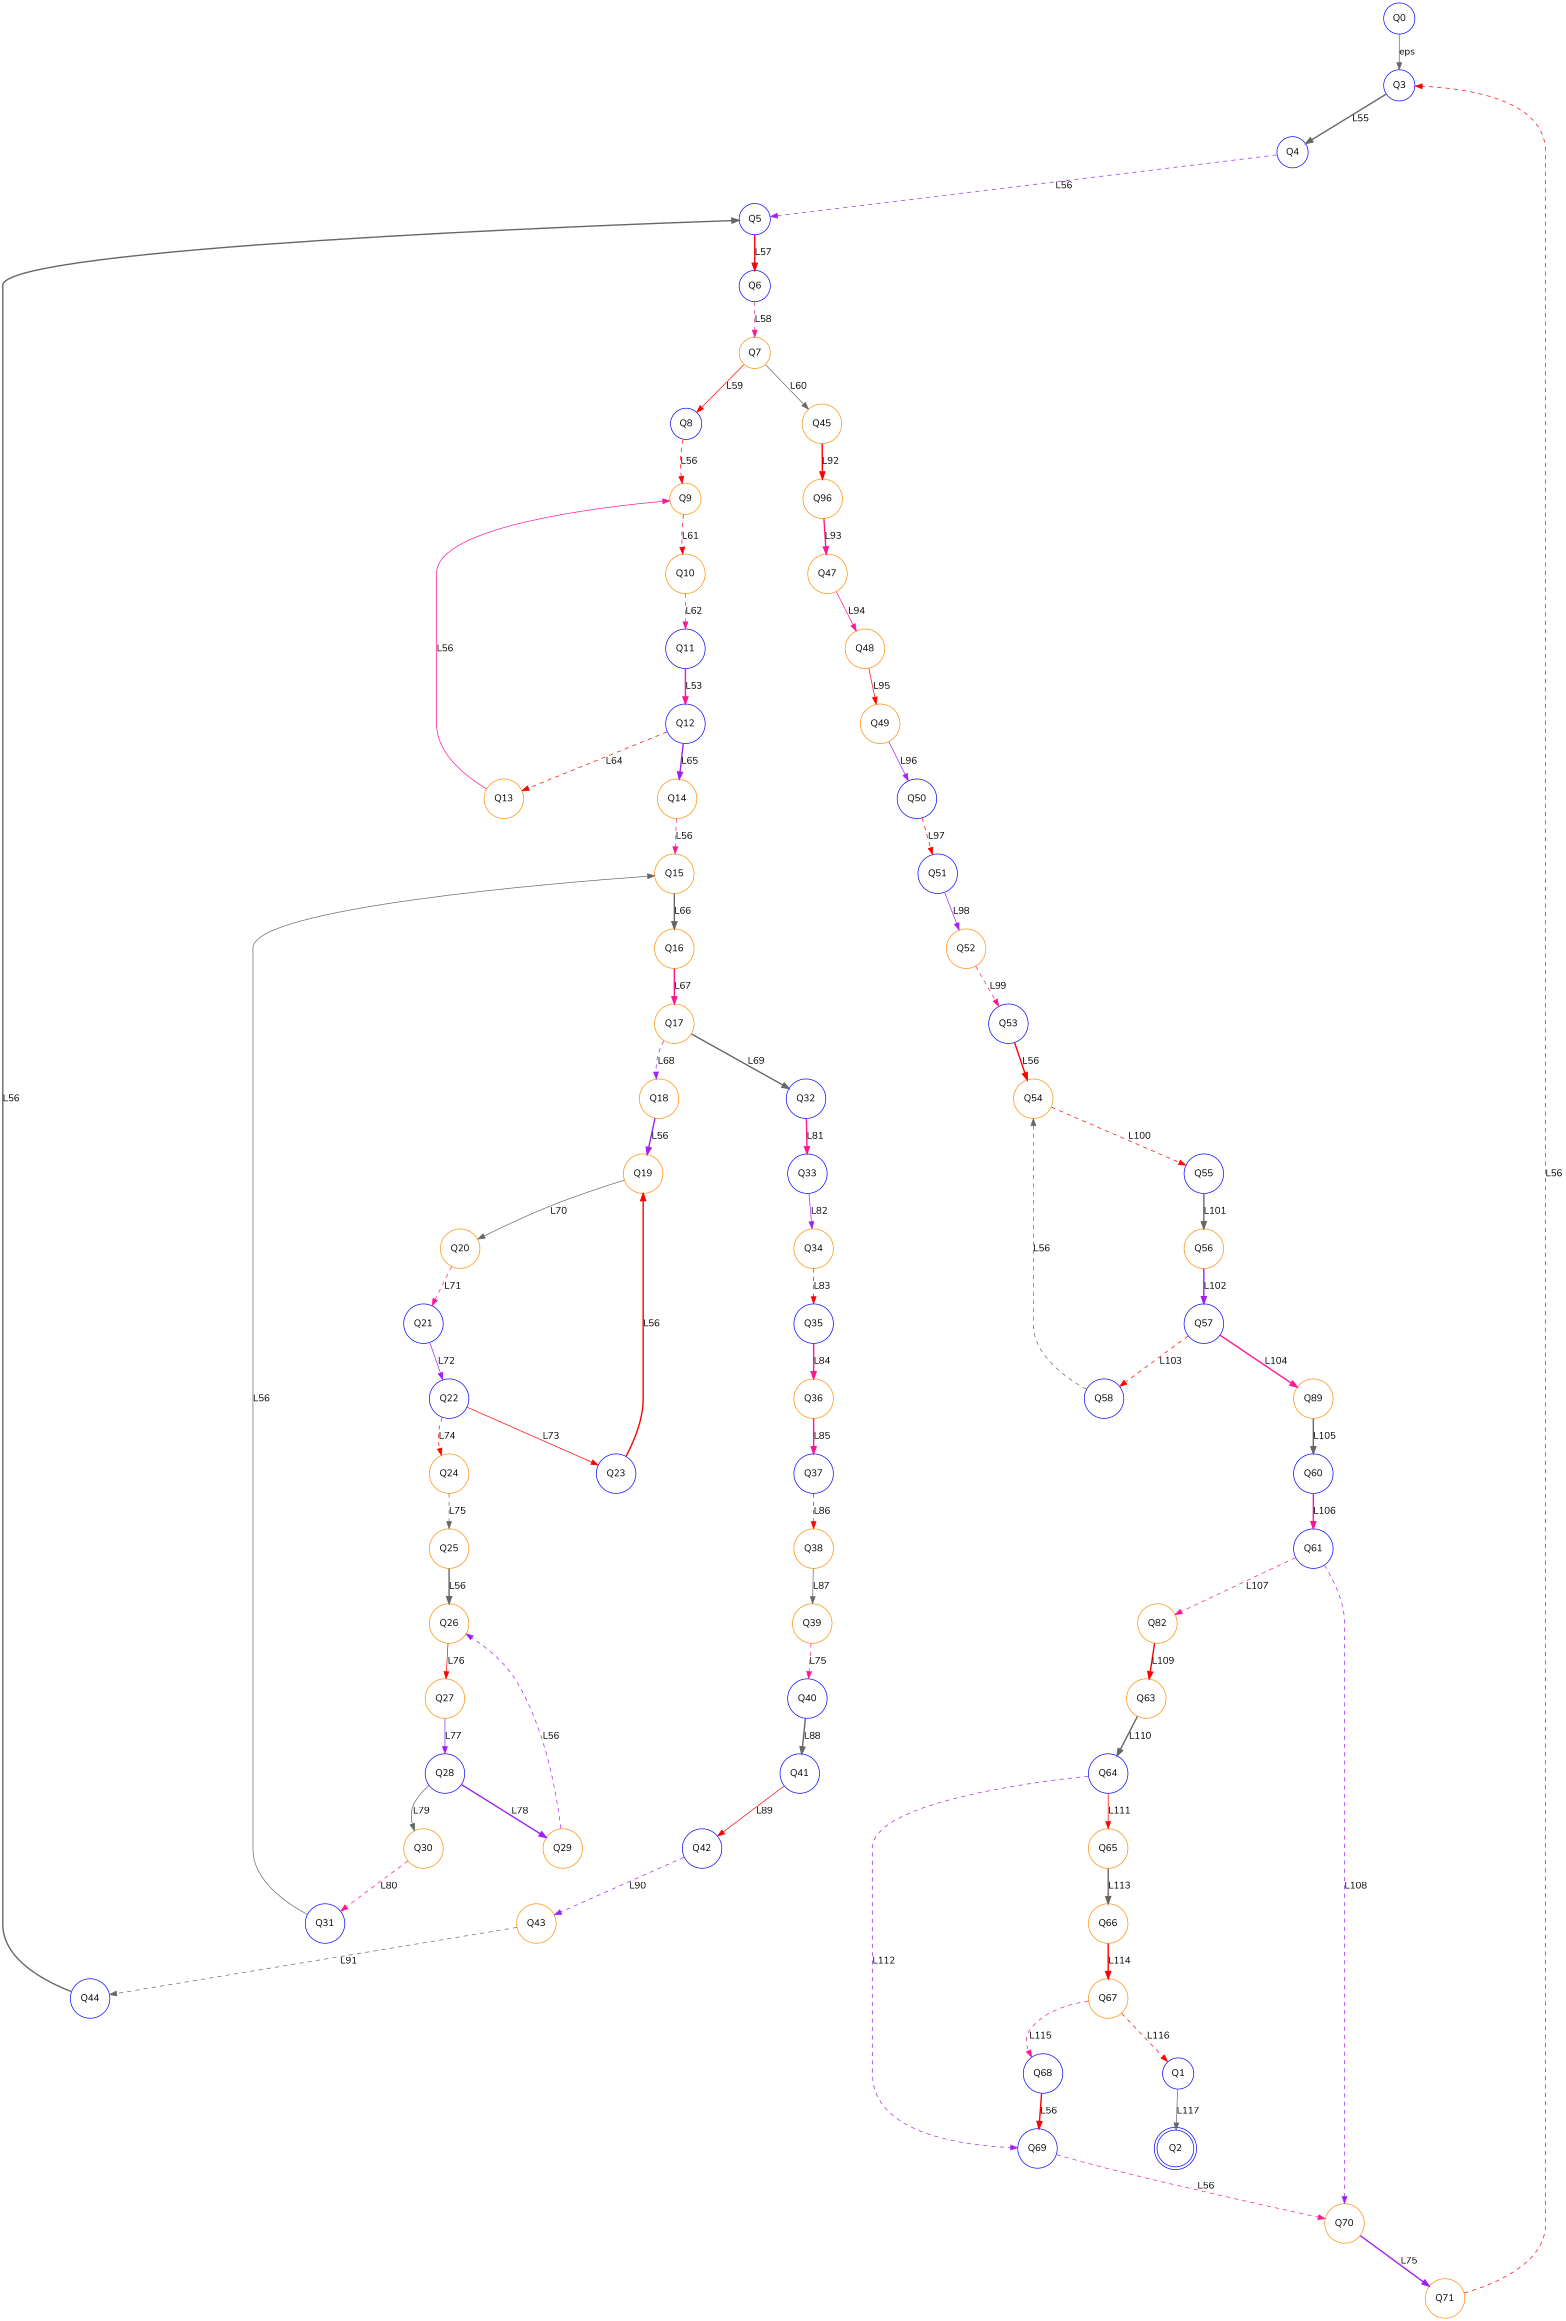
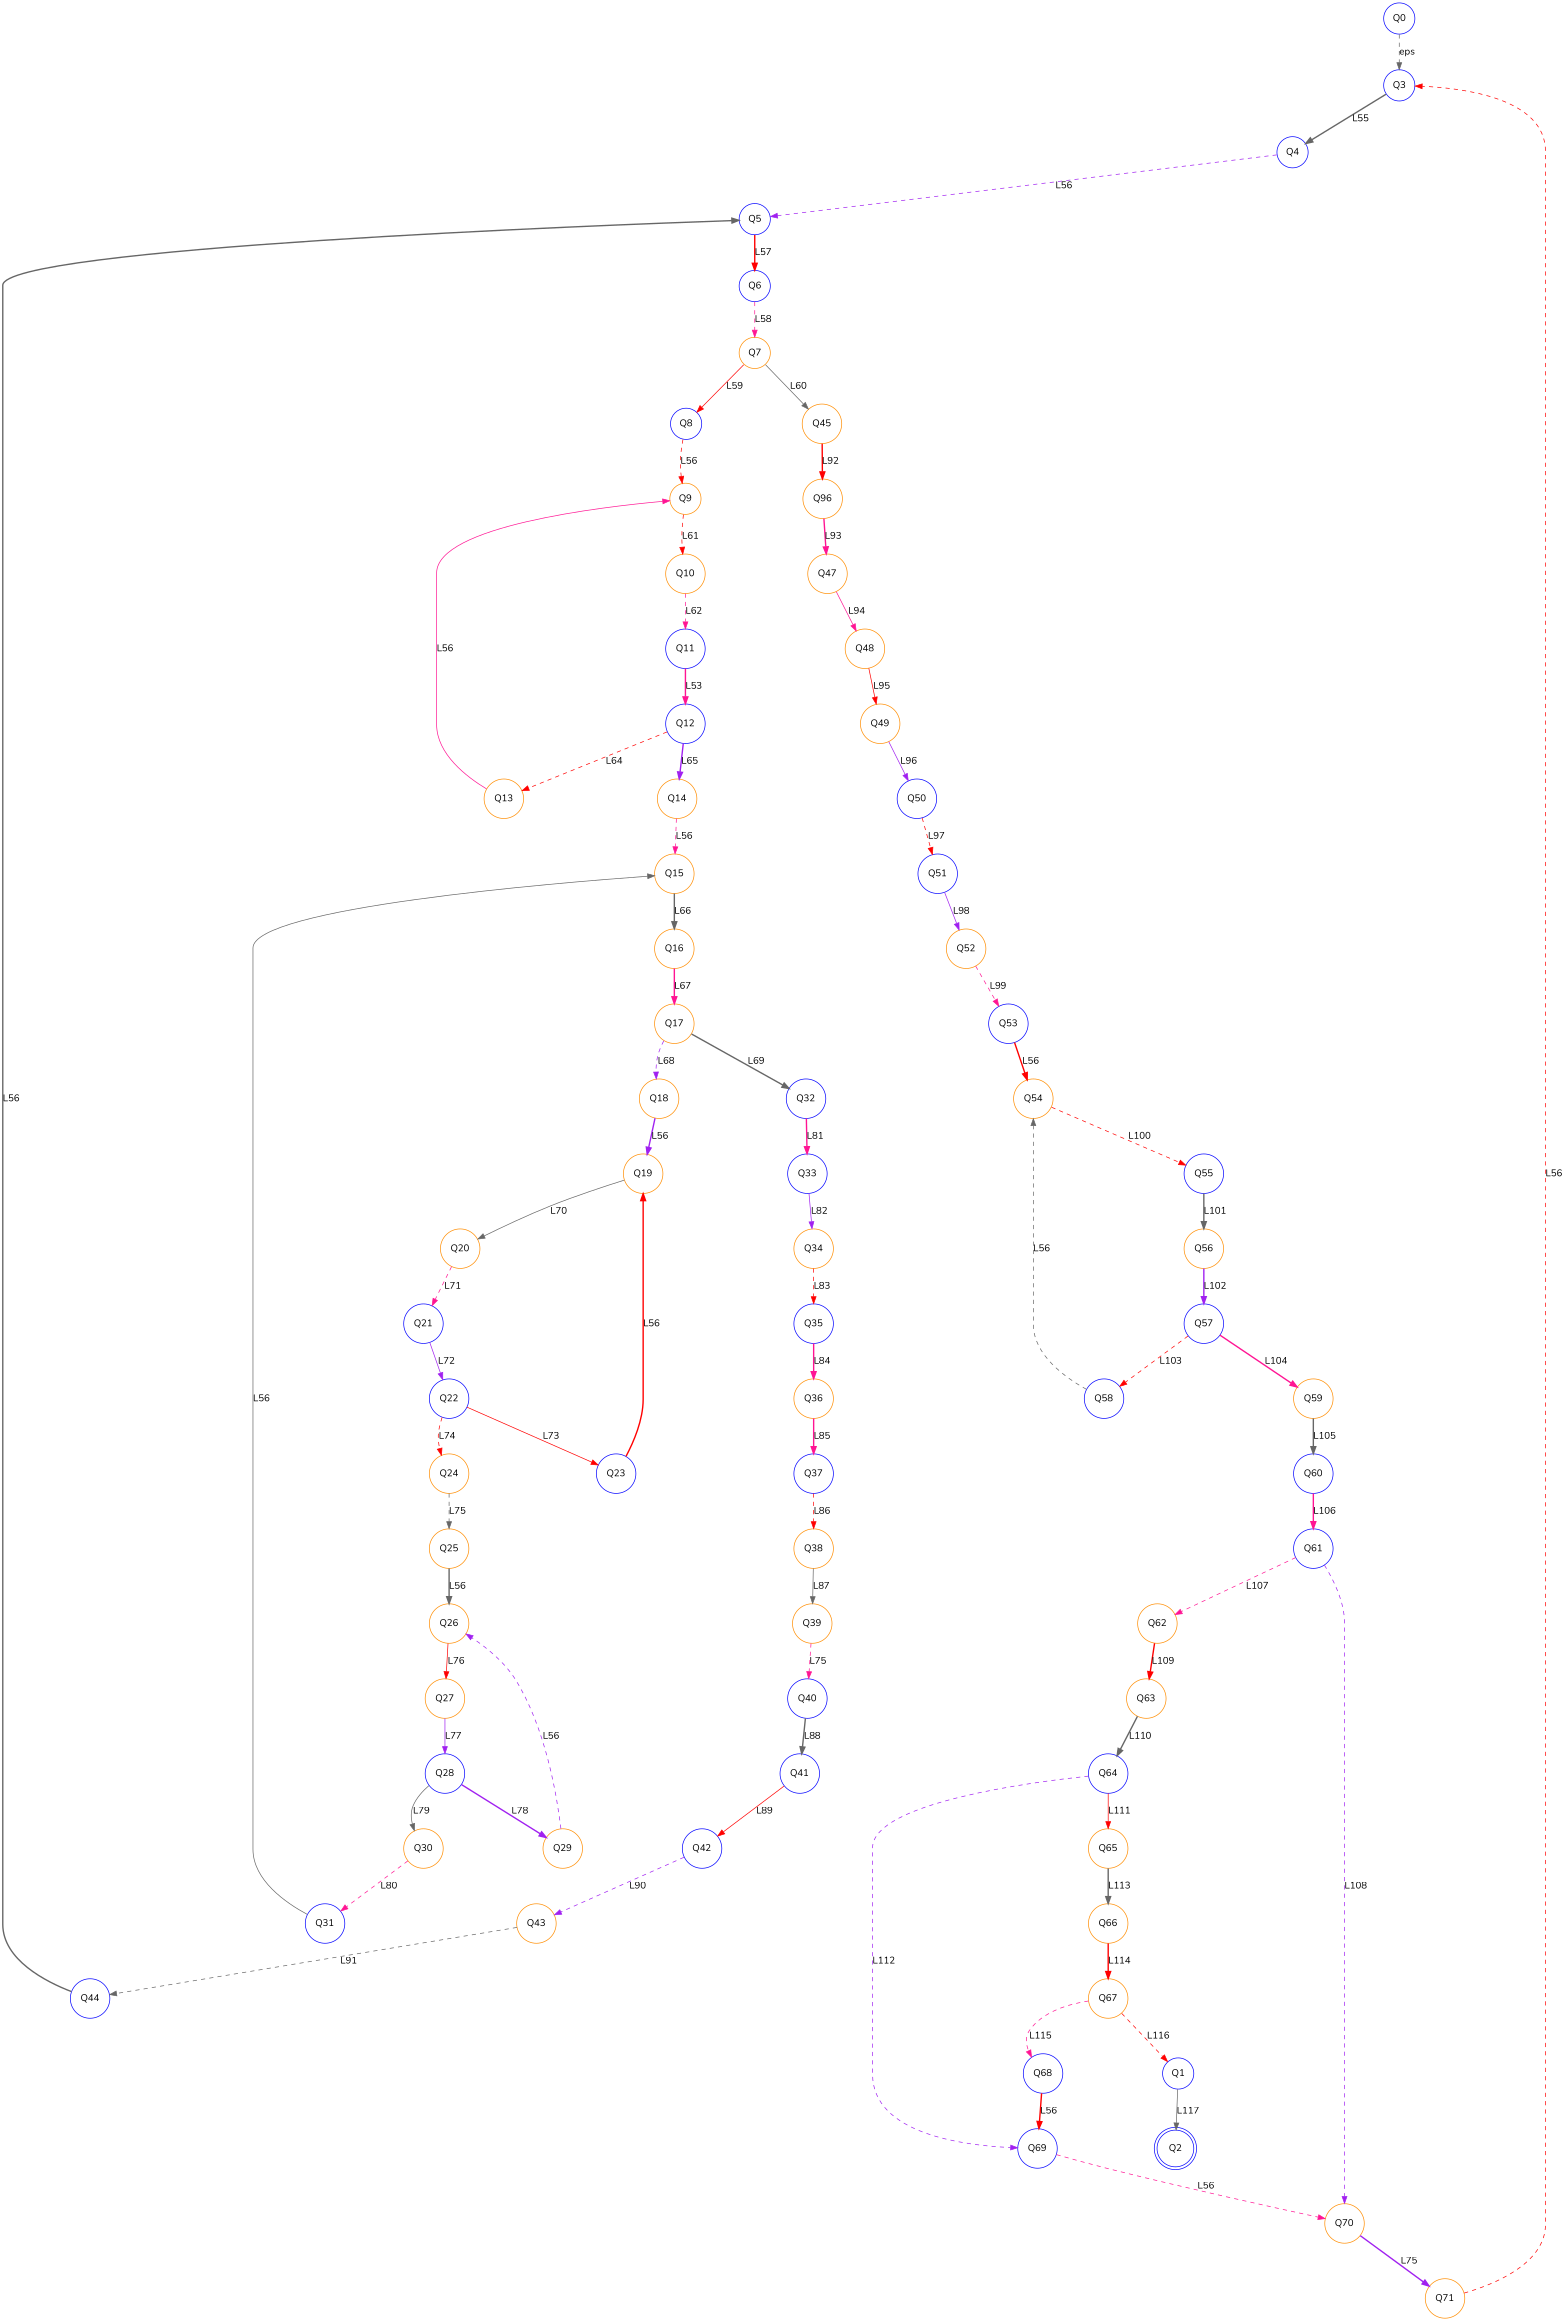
(1399, 48) -> (1399, 48)
(1313, 1399) -> (1313, 1399)
(1157, 1624) -> (1157, 1624)
